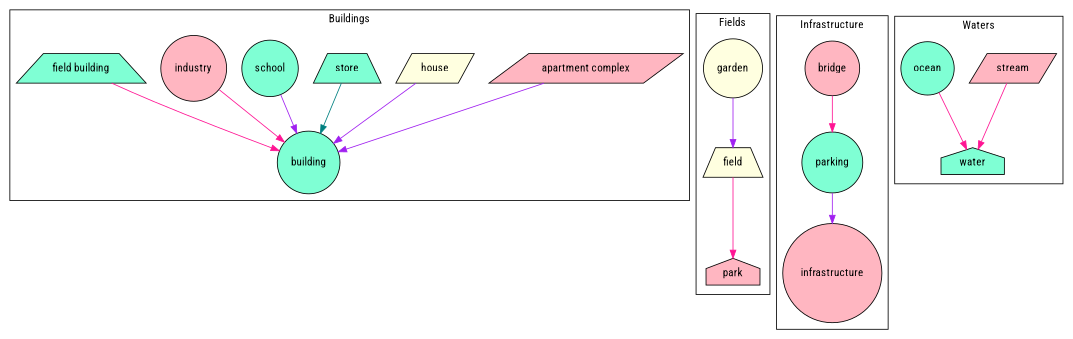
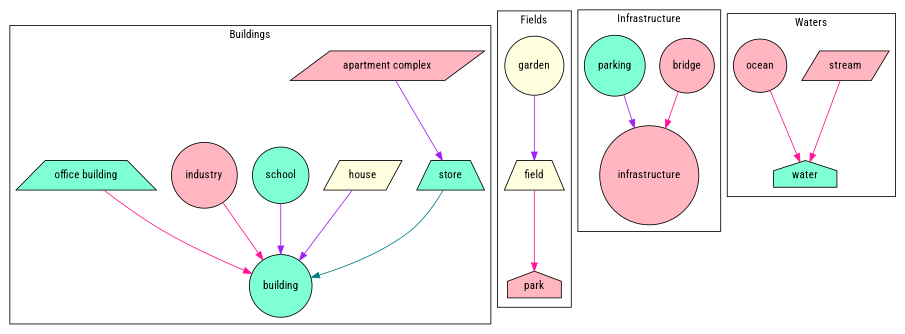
(81, 68) -> (86, 175)
(928, 68) -> (760, 66)
(832, 110) -> (673, 106)
(445, 116) -> (417, 117)
